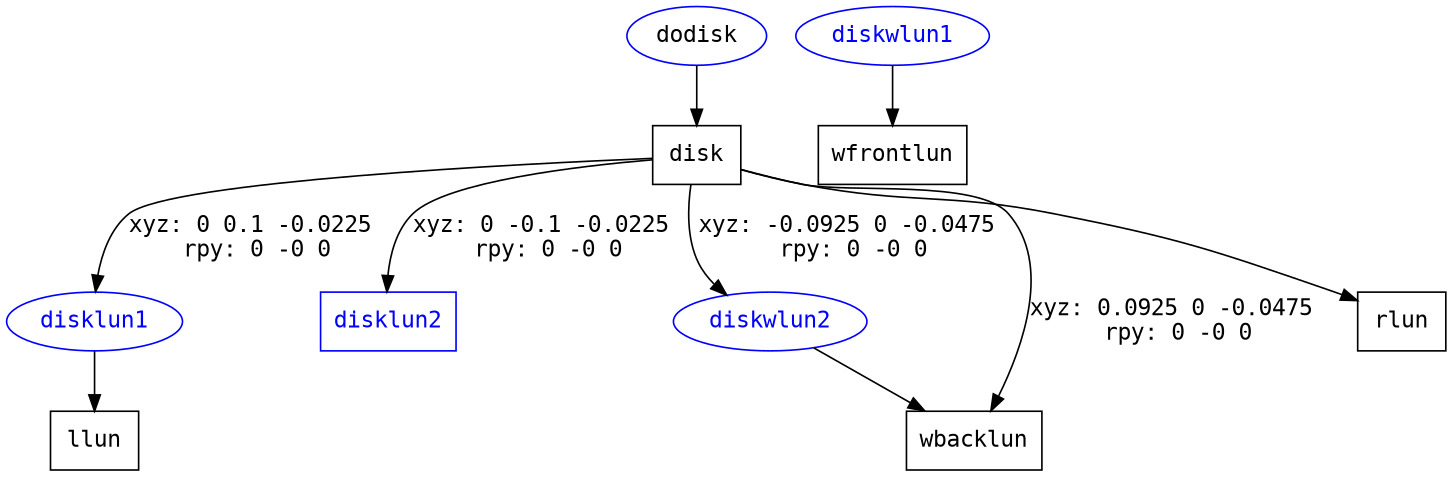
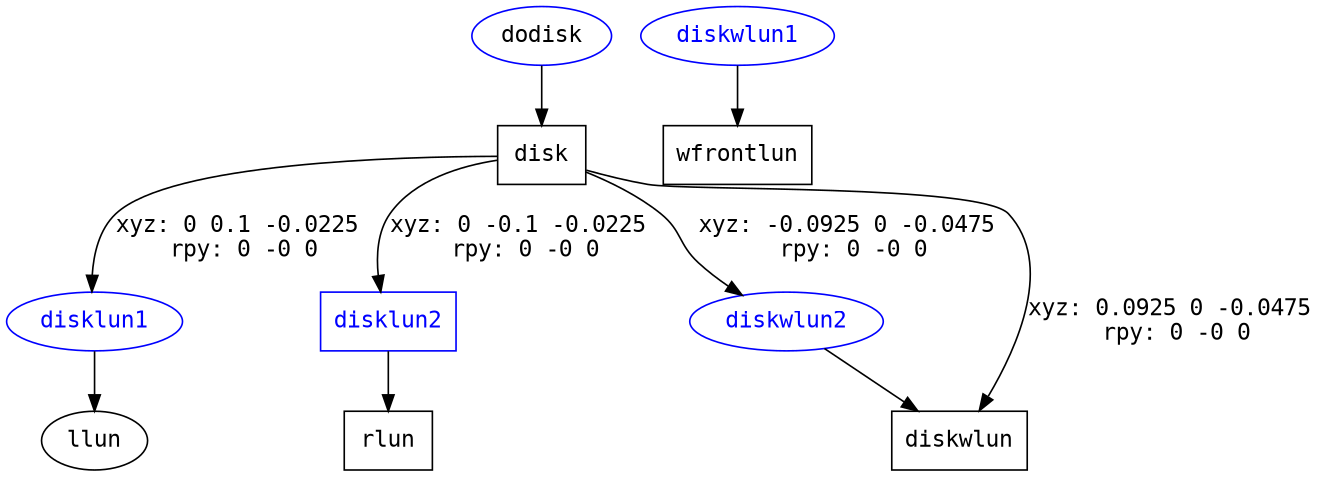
(1045, 212) -> (388, 373)
(95, 441) -> (95, 441)
(974, 441) -> (960, 441)
